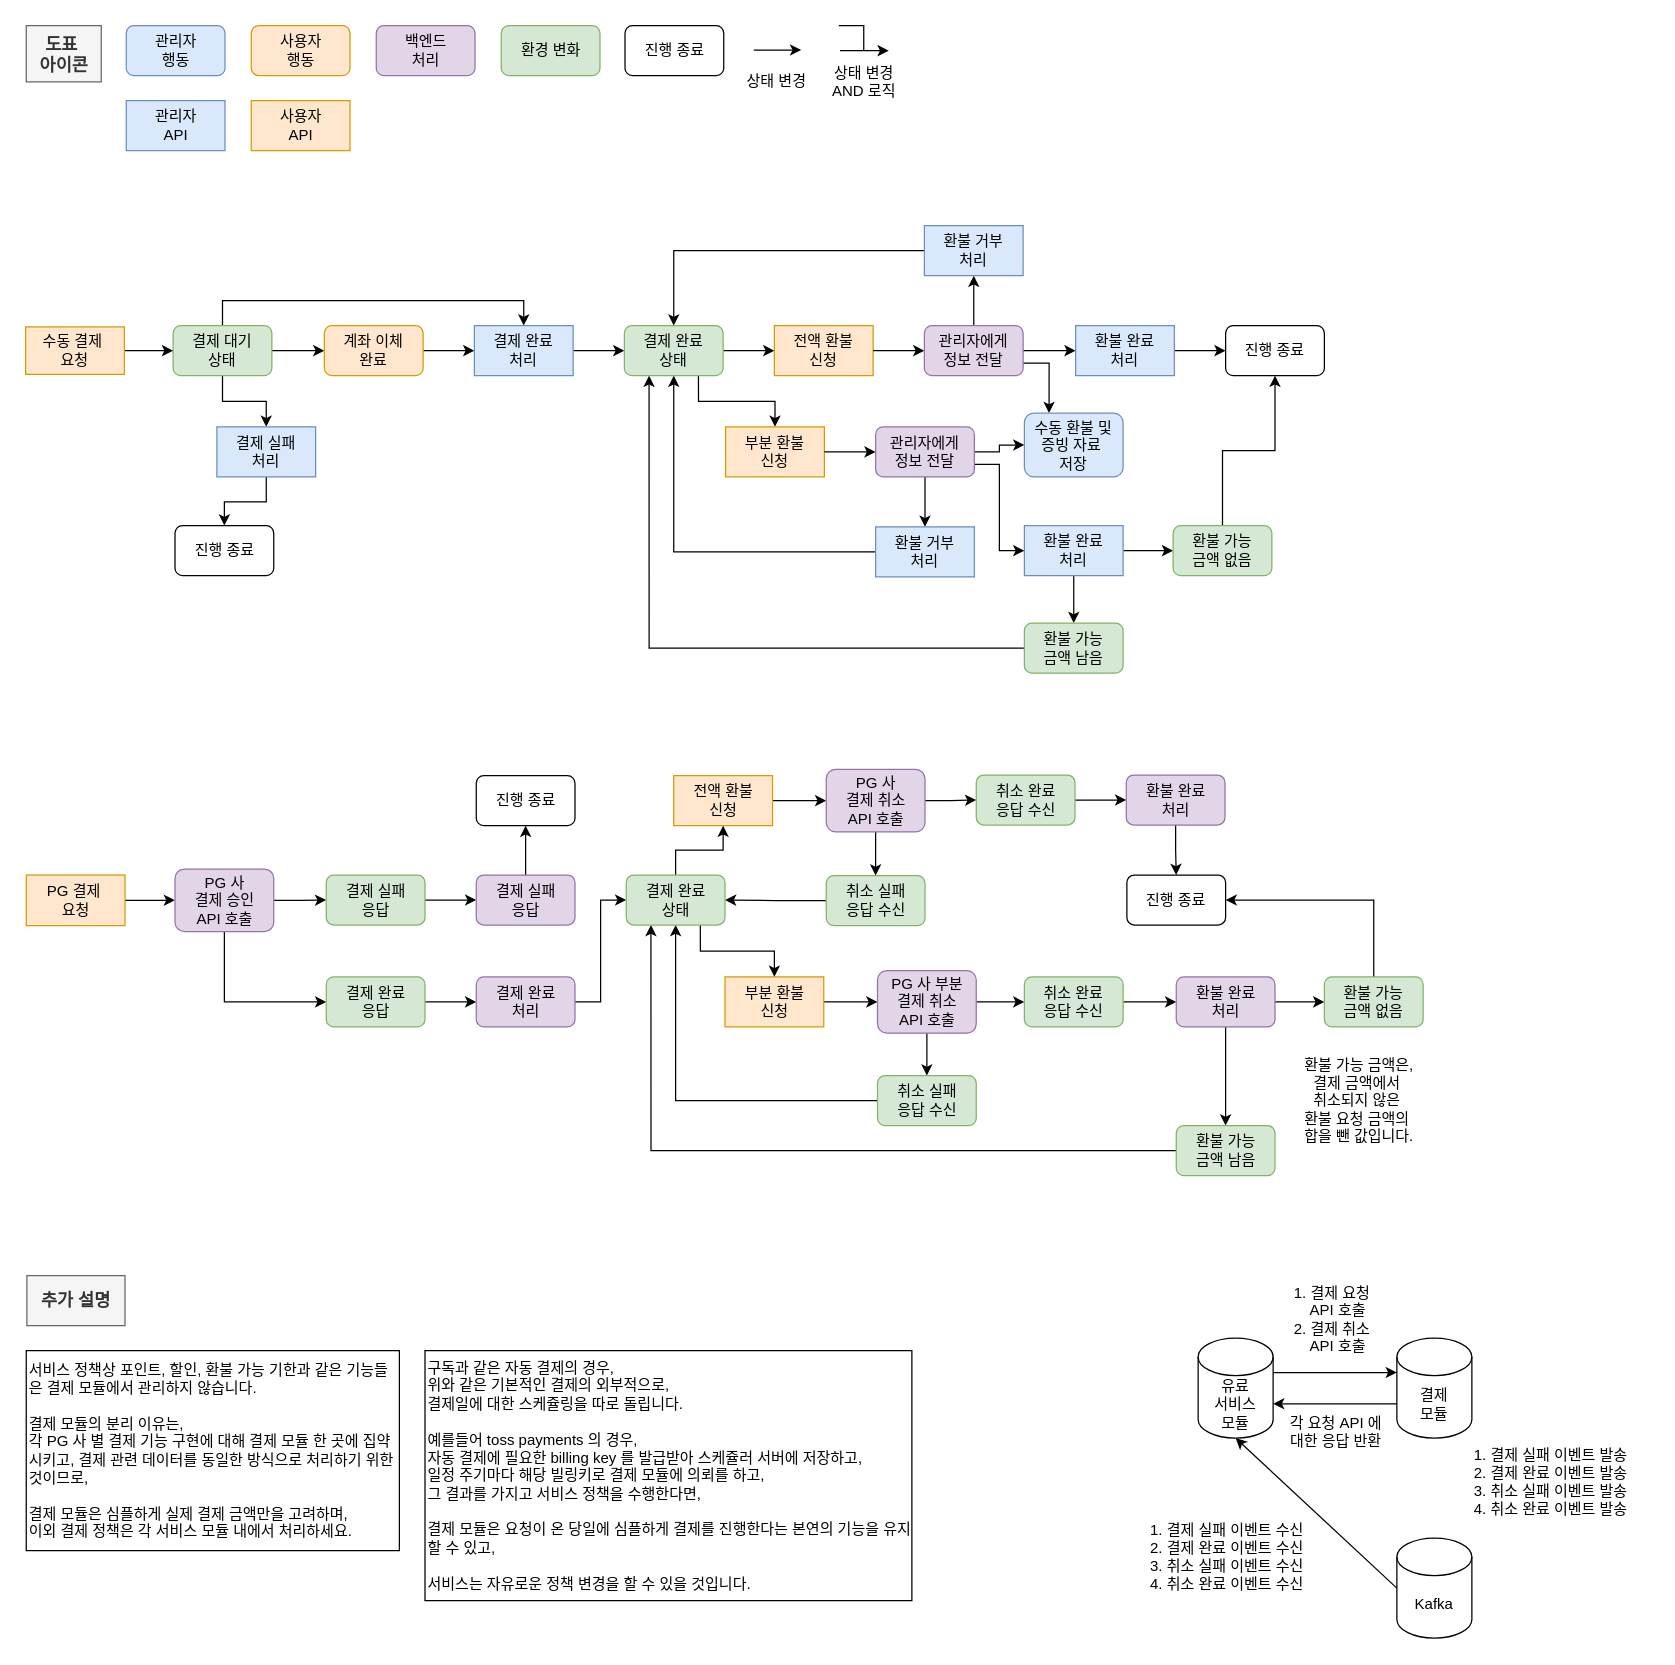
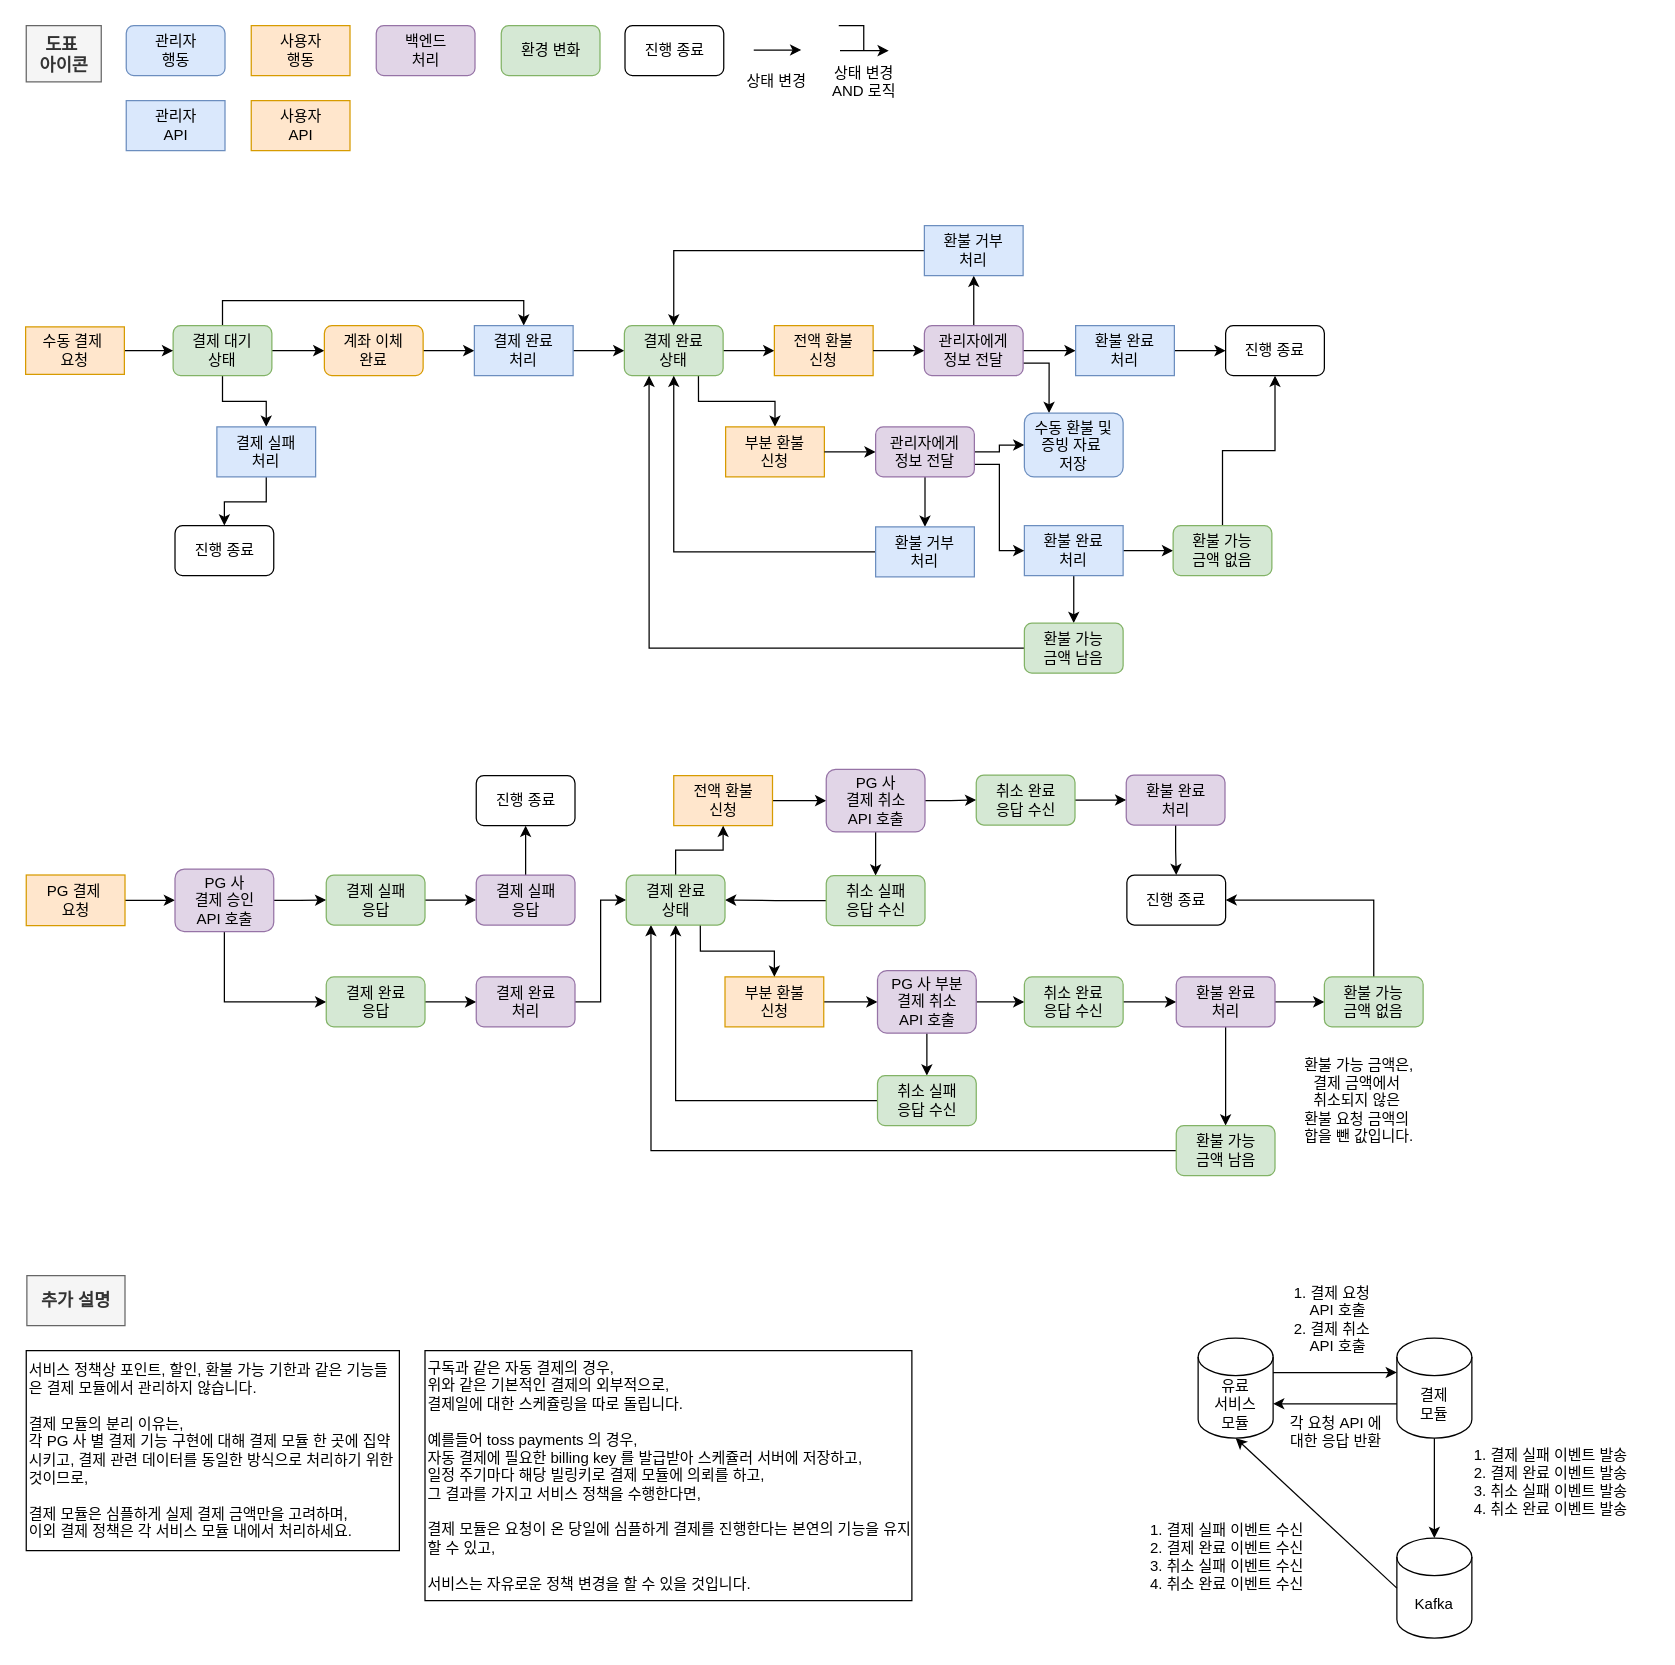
(301, 51) -> (301, 51)
none -> (1434, 1484)
